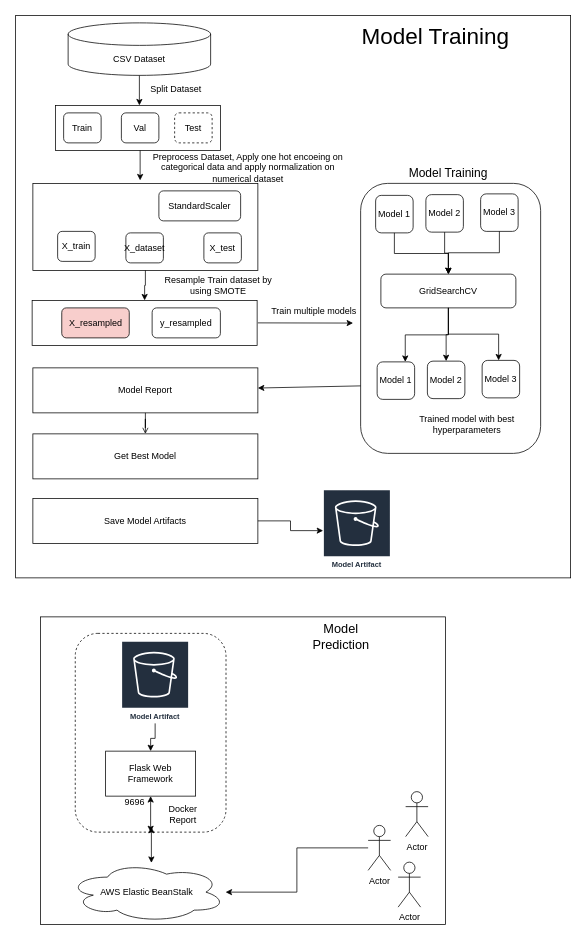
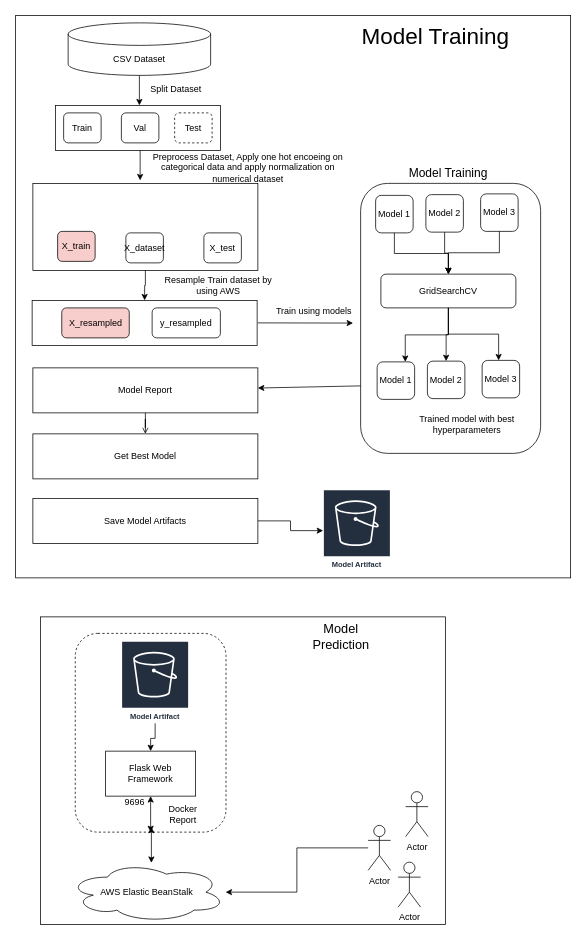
(200, 206) -> none
(76, 246) -> (76, 246)
(218, 285) -> (218, 285)
(314, 312) -> (314, 312)
